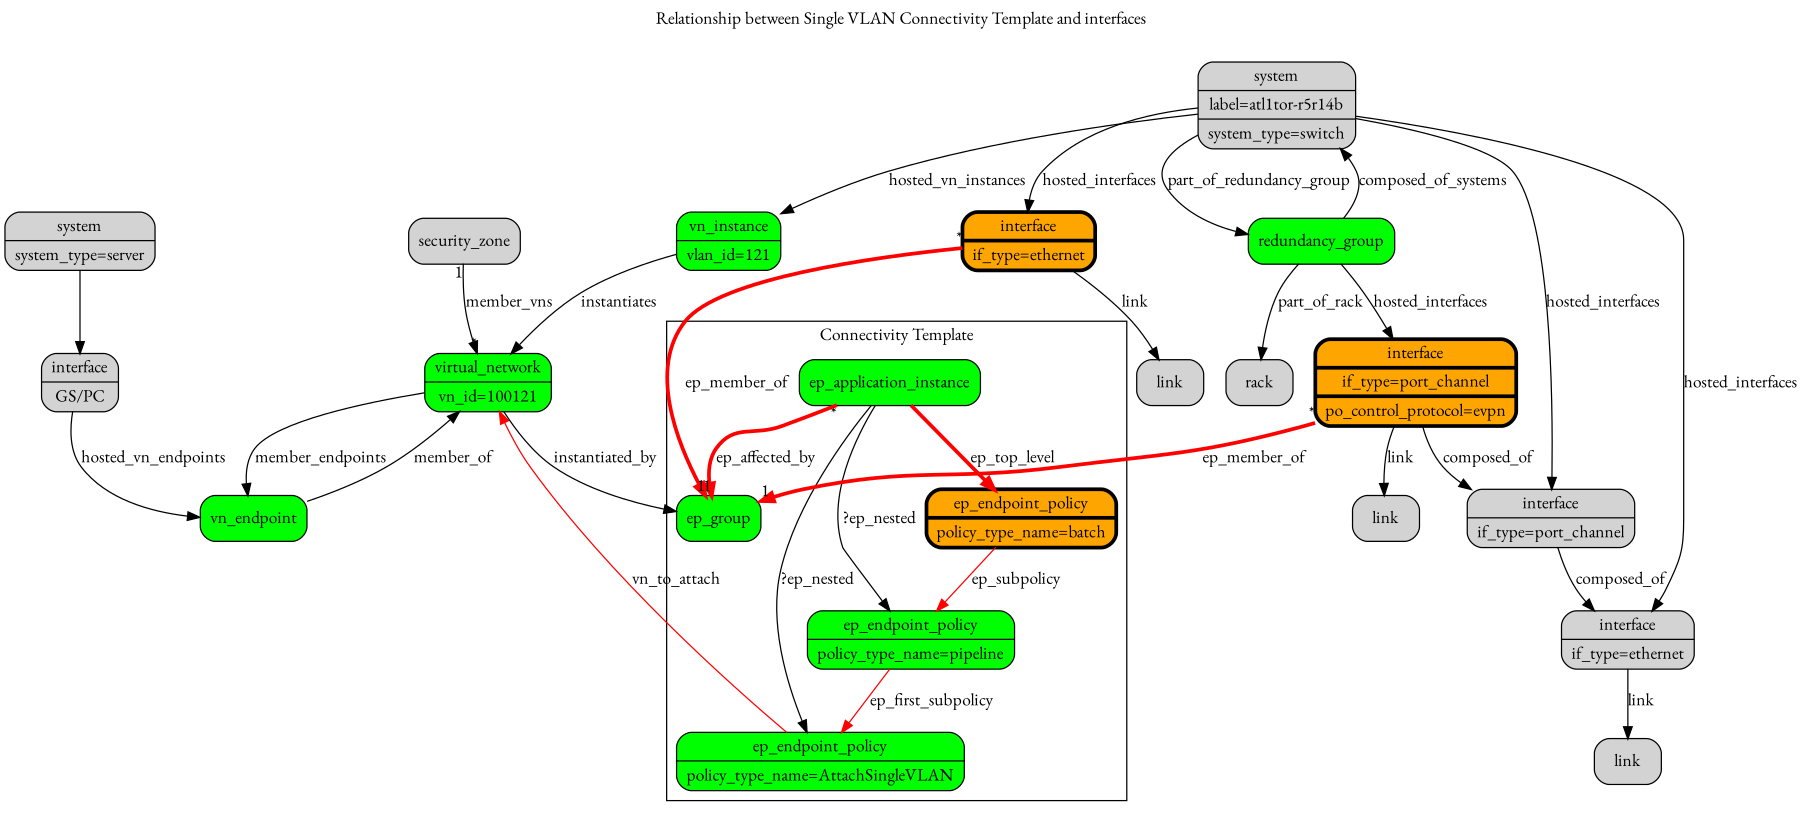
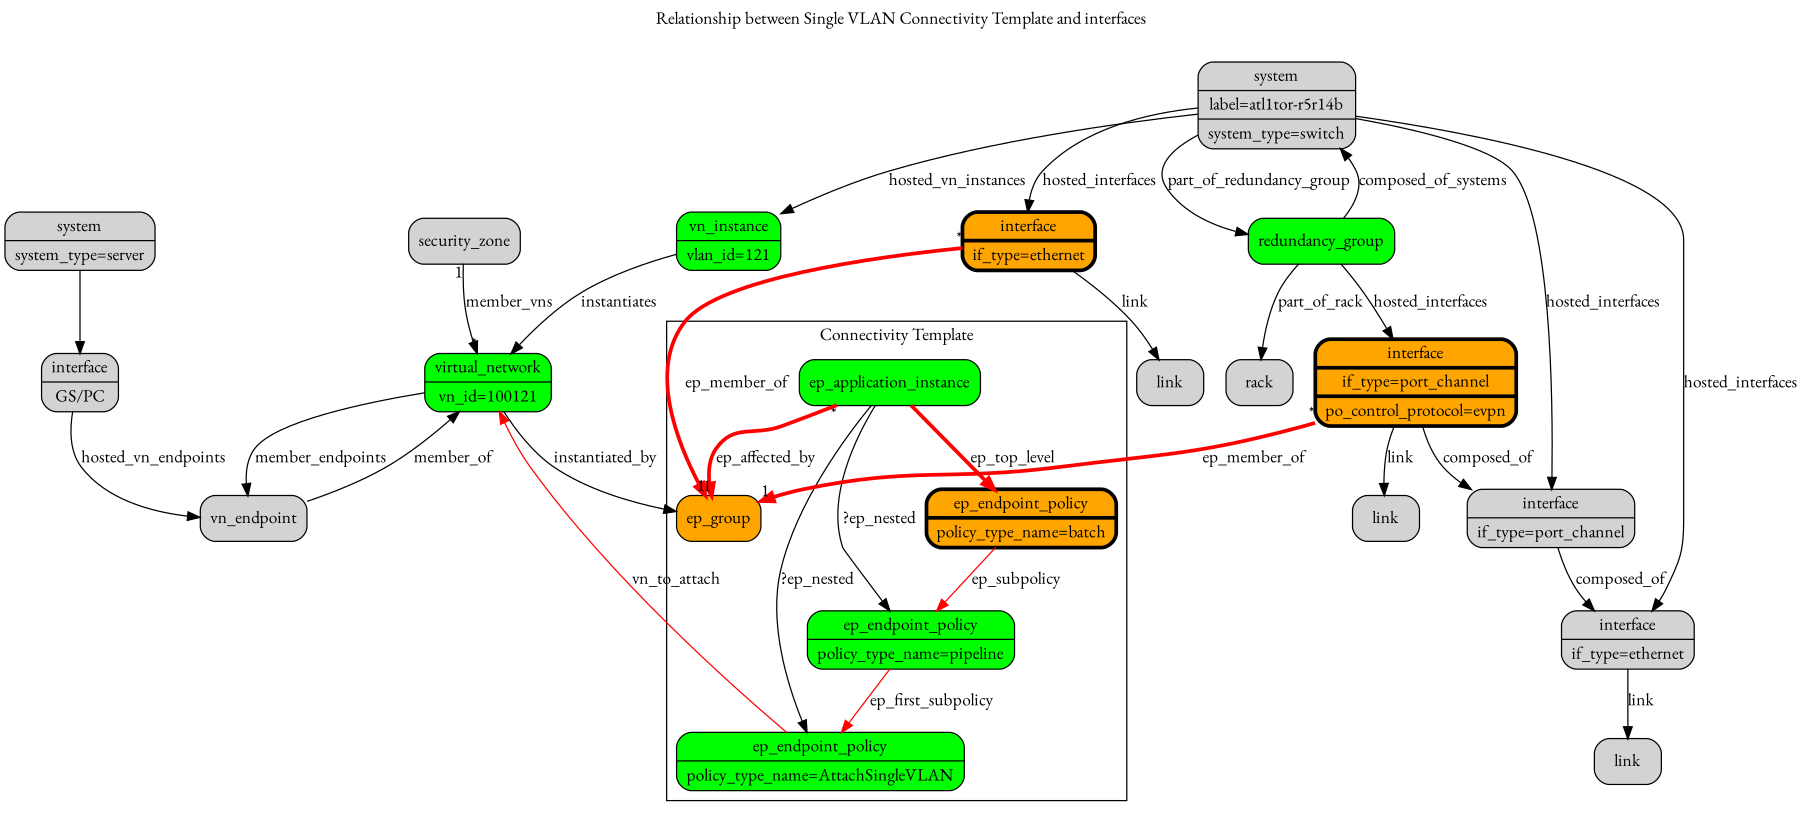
(254, 518) -> (254, 518)
(719, 518) -> (719, 518)
